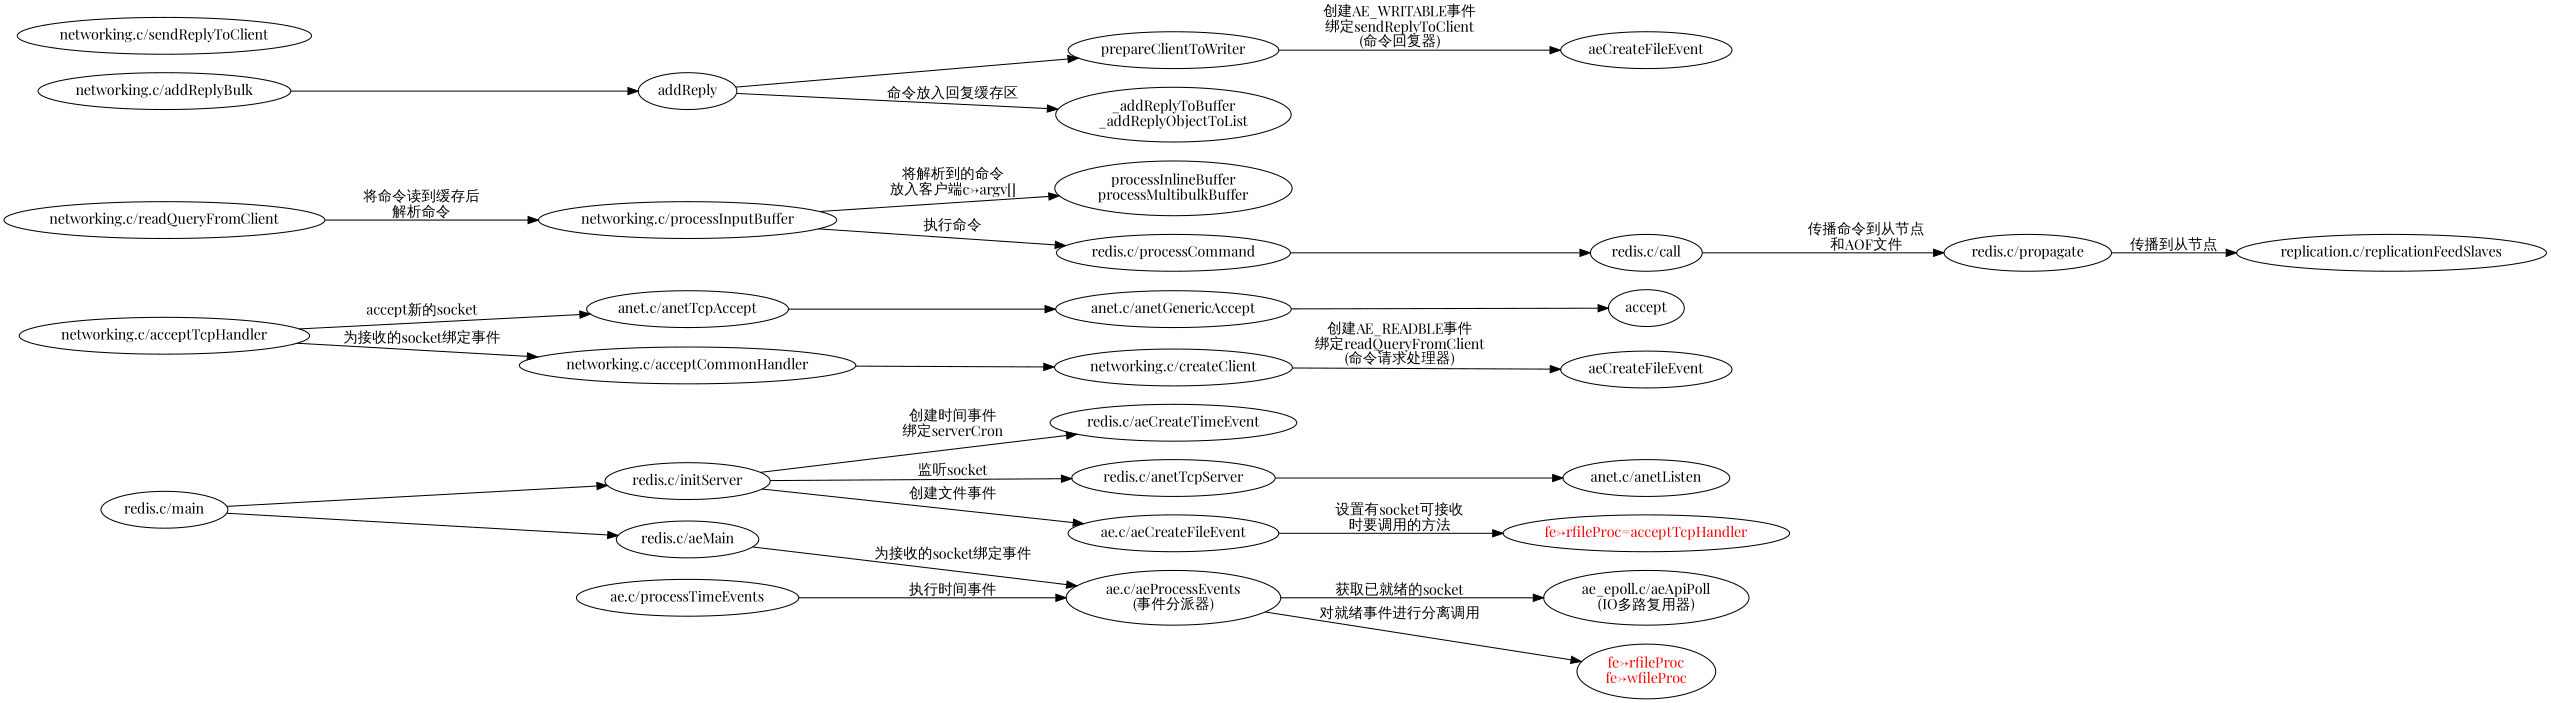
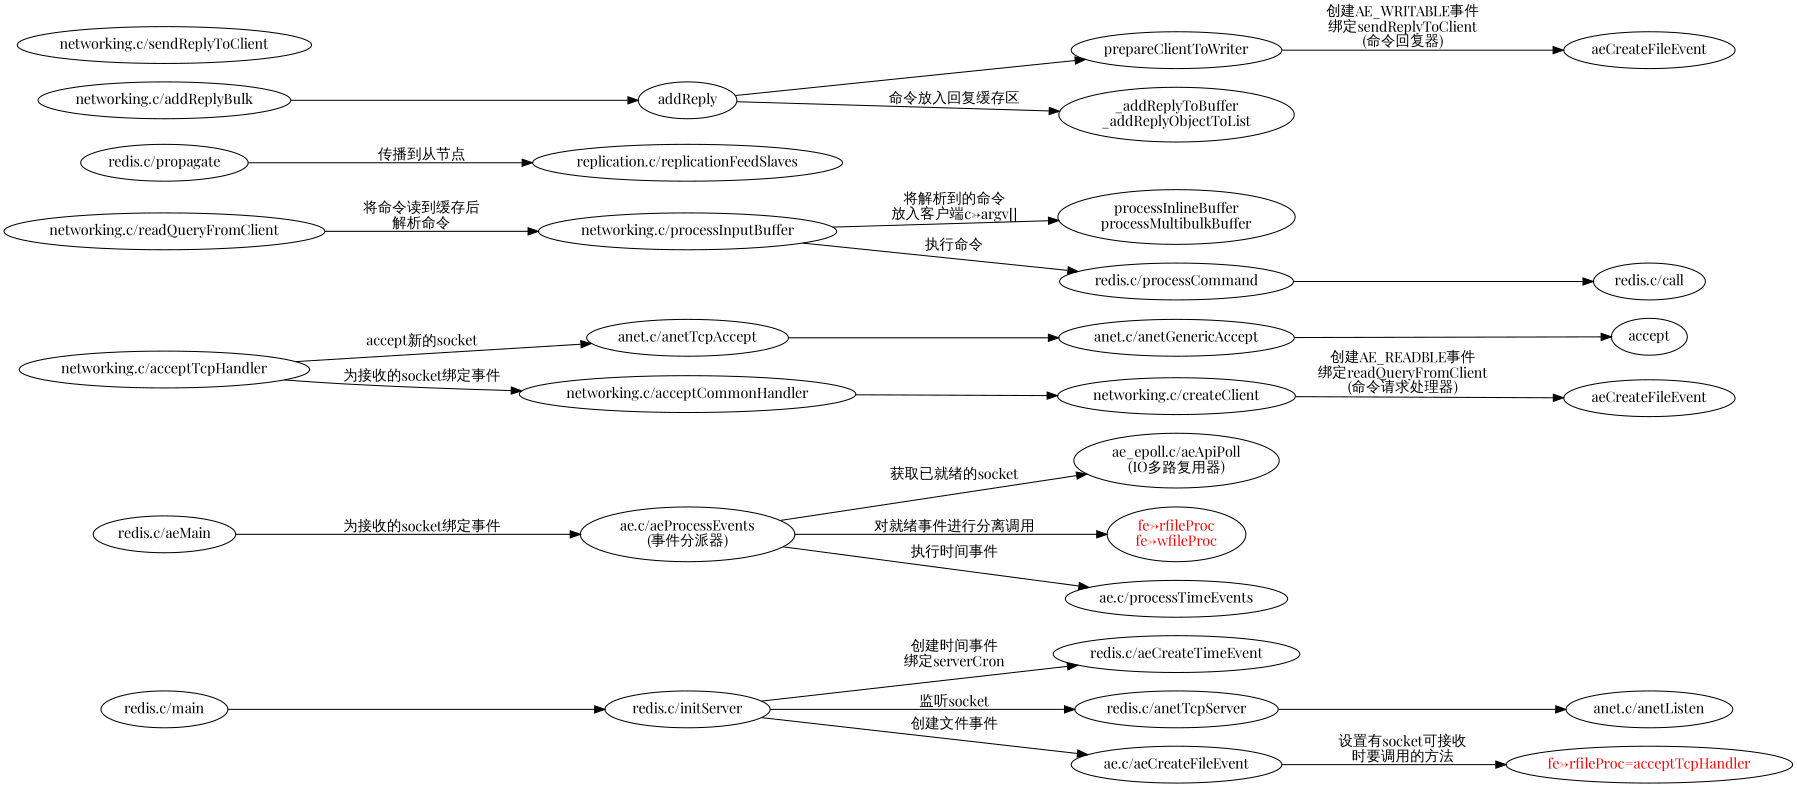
(1818, 253) -> none
(417, 524) -> none
(927, 598) -> (931, 566)
